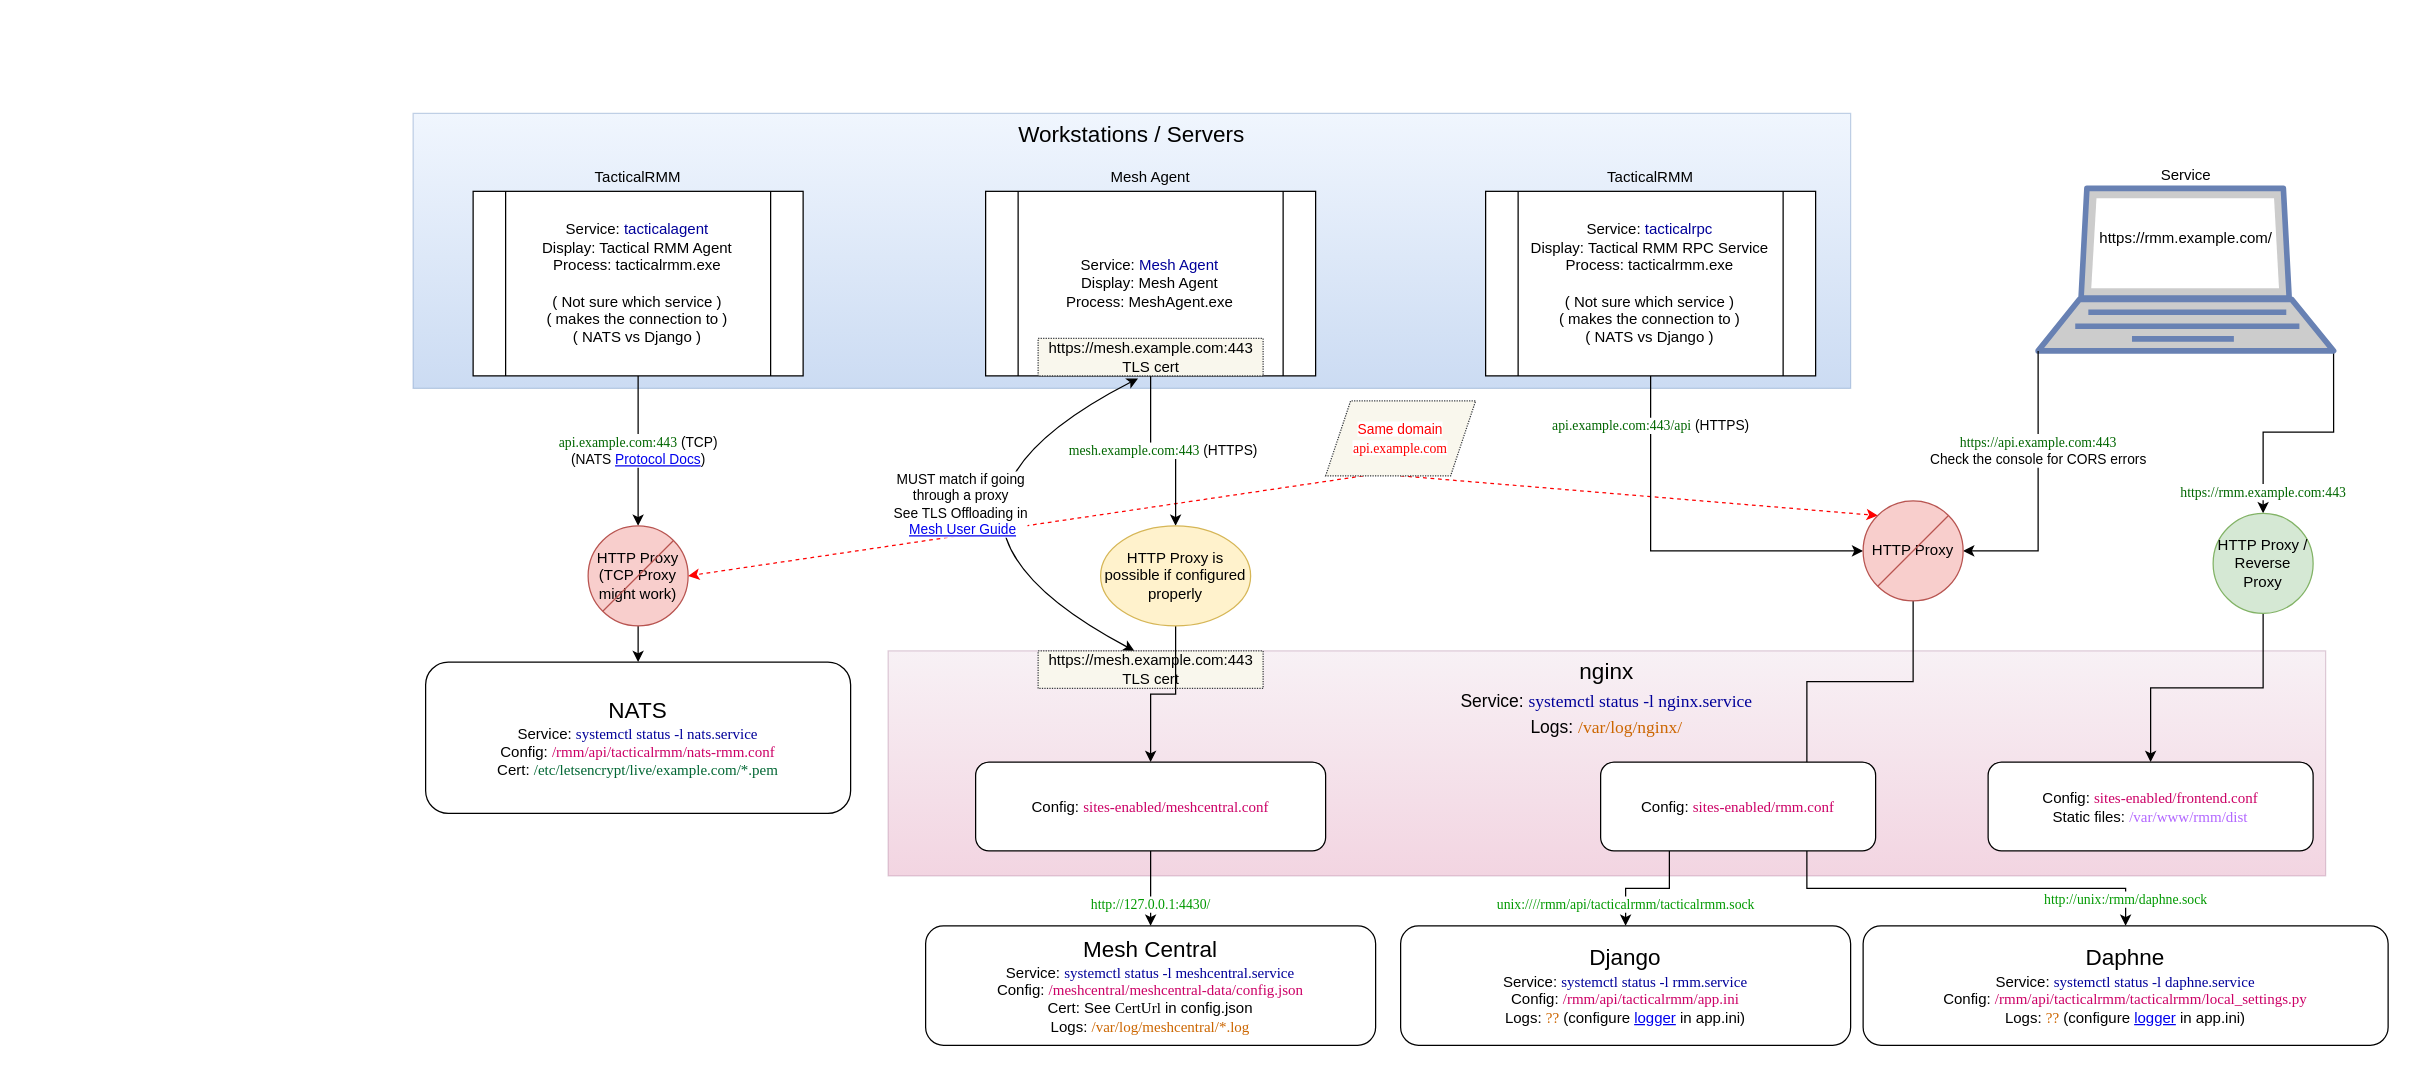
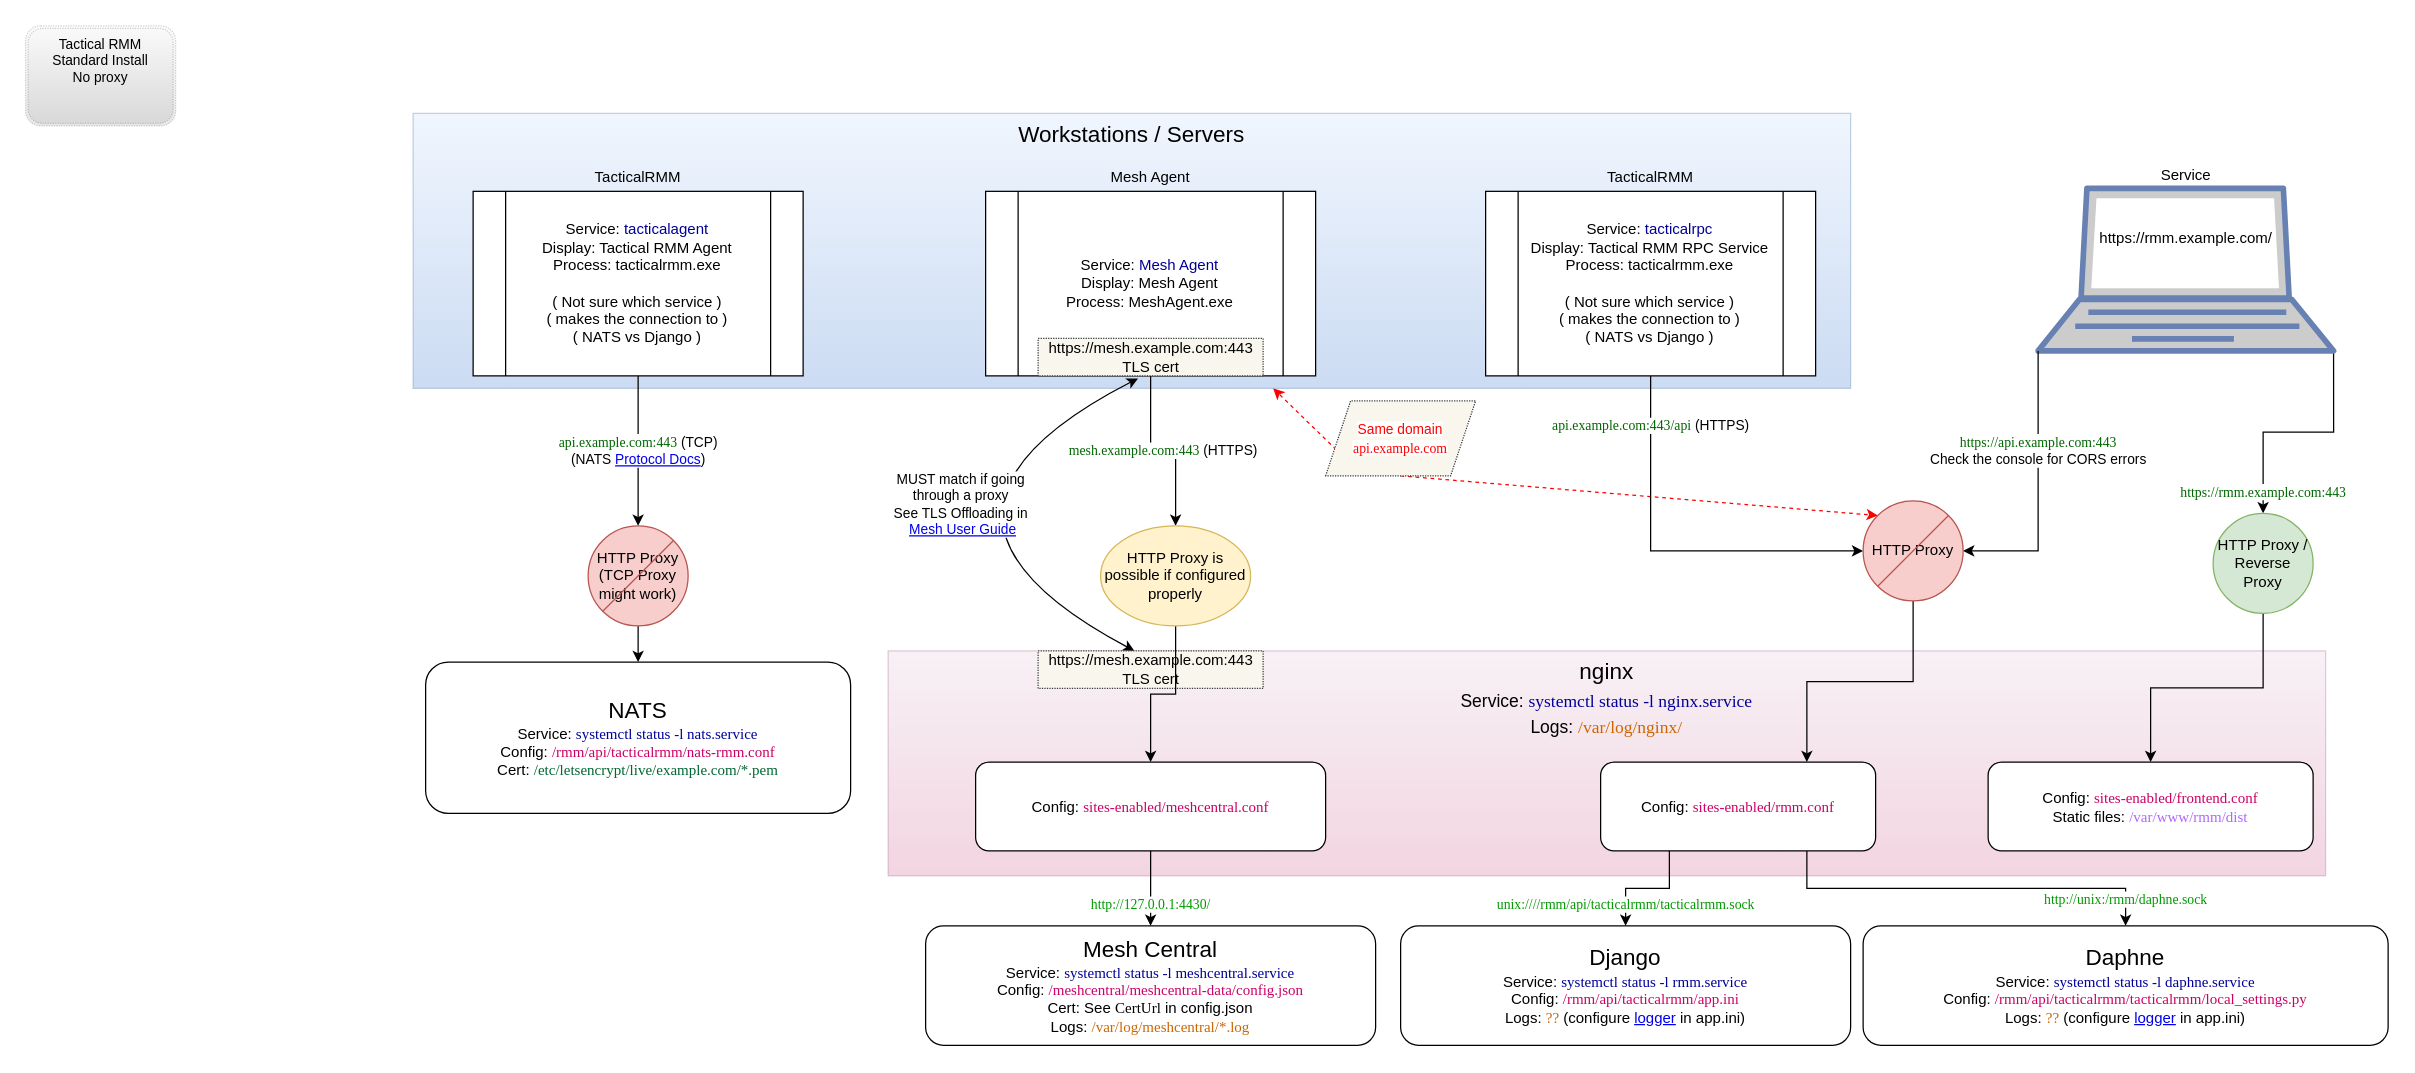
none -> (101, 76)
(1195, 501) -> (1308, 422)
(1807, 755) -> (1807, 752)
